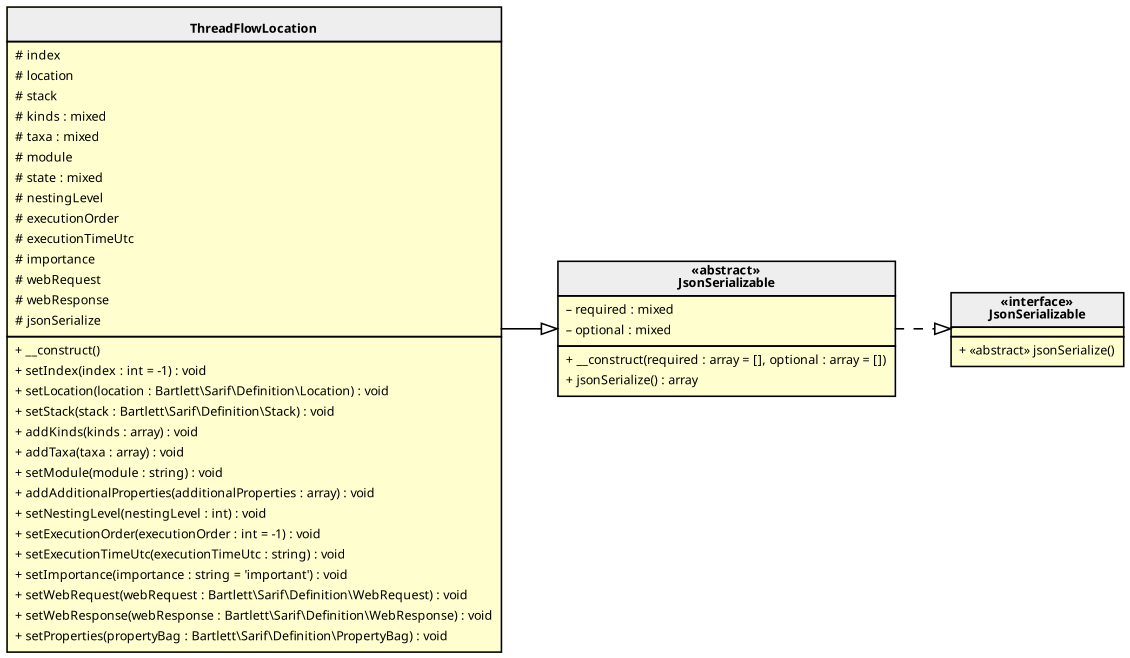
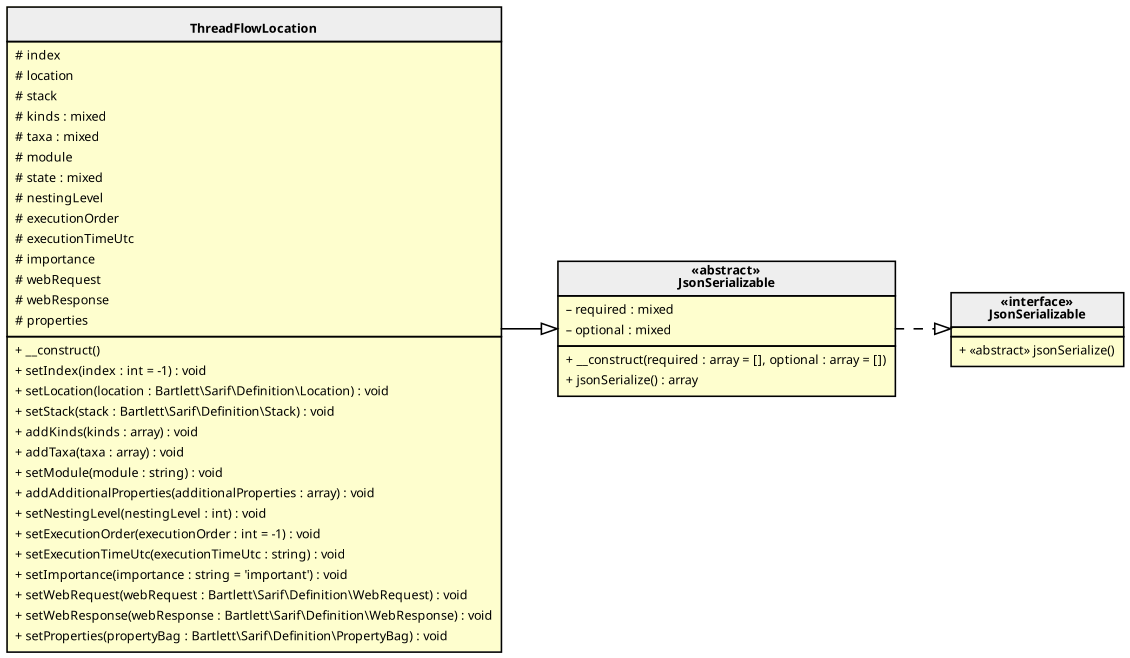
(58, 321) -> (52, 321)
